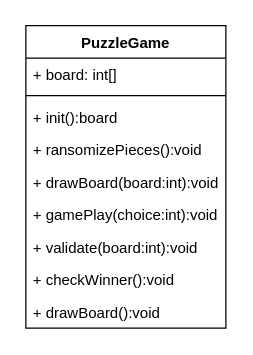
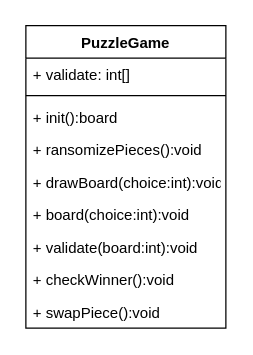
(84, 75) -> (92, 75)
(136, 183) -> (138, 183)
(132, 215) -> (122, 215)
(102, 313) -> (100, 313)
